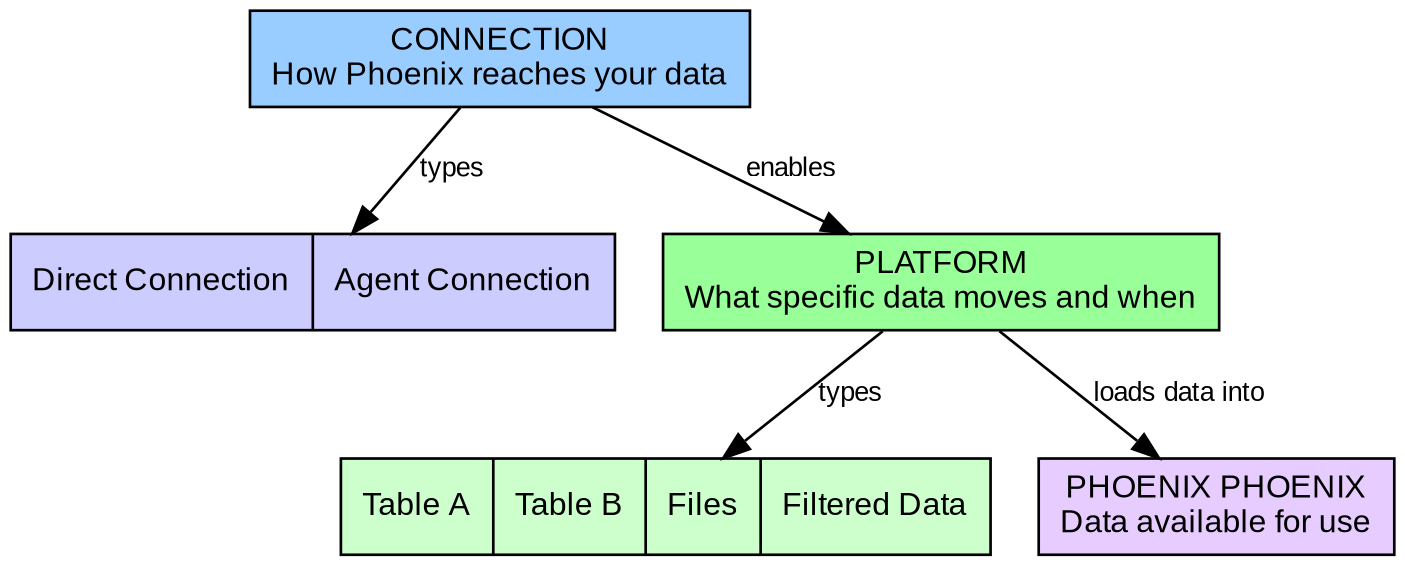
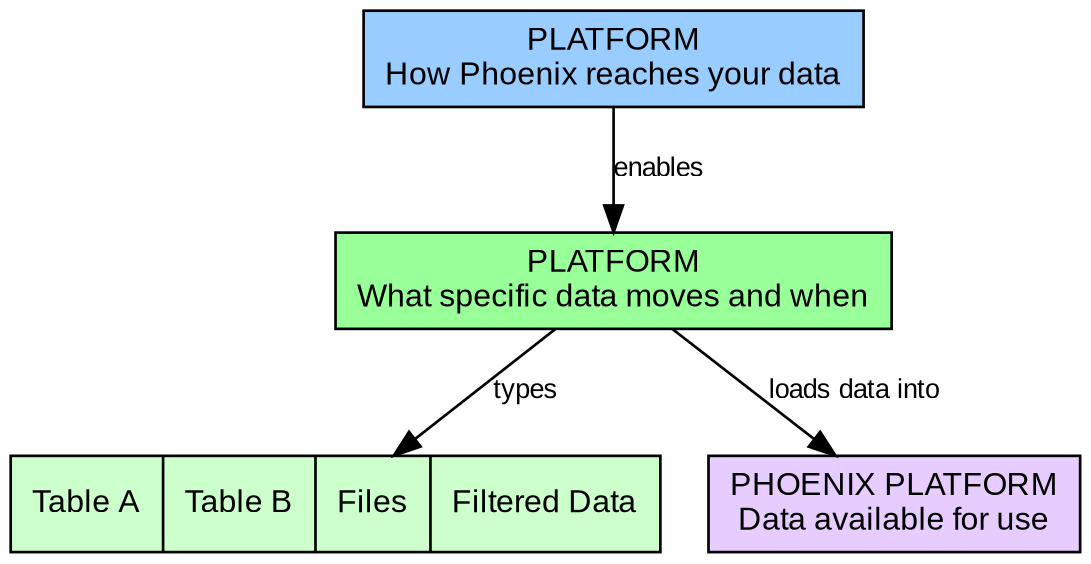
(500, 59) -> (614, 59)
(313, 282) -> none
(1216, 507) -> (894, 504)
